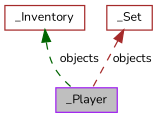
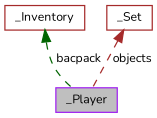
(78, 59) -> (78, 59)
